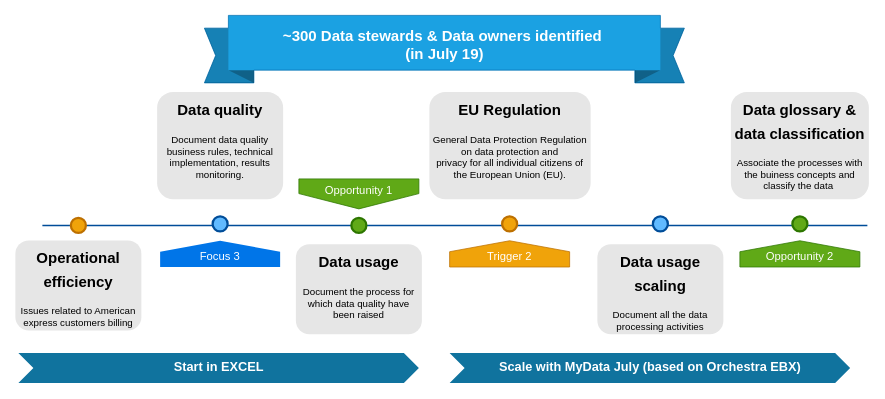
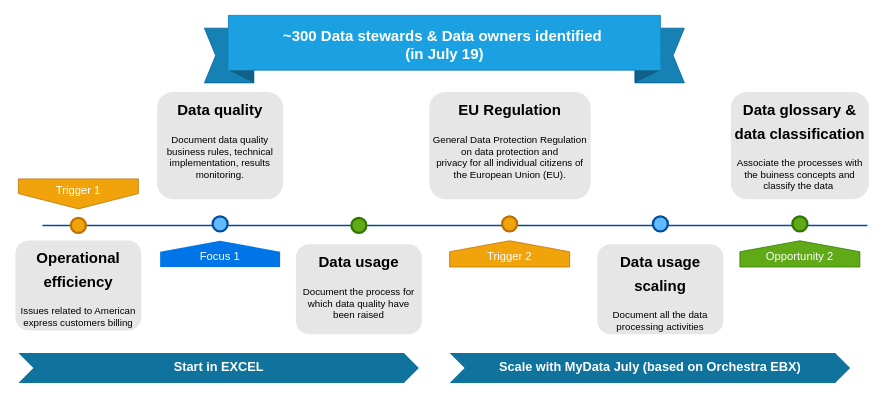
none -> (78, 194)
(359, 194) -> none
(220, 255) -> (220, 255)
